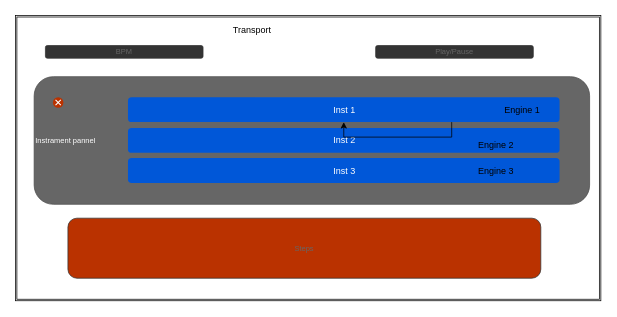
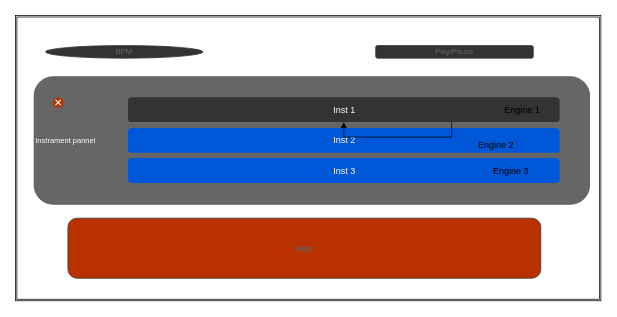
(252, 30) -> none
(124, 52) -> (124, 52)
(344, 110) -> (344, 110)
(495, 170) -> (510, 170)
